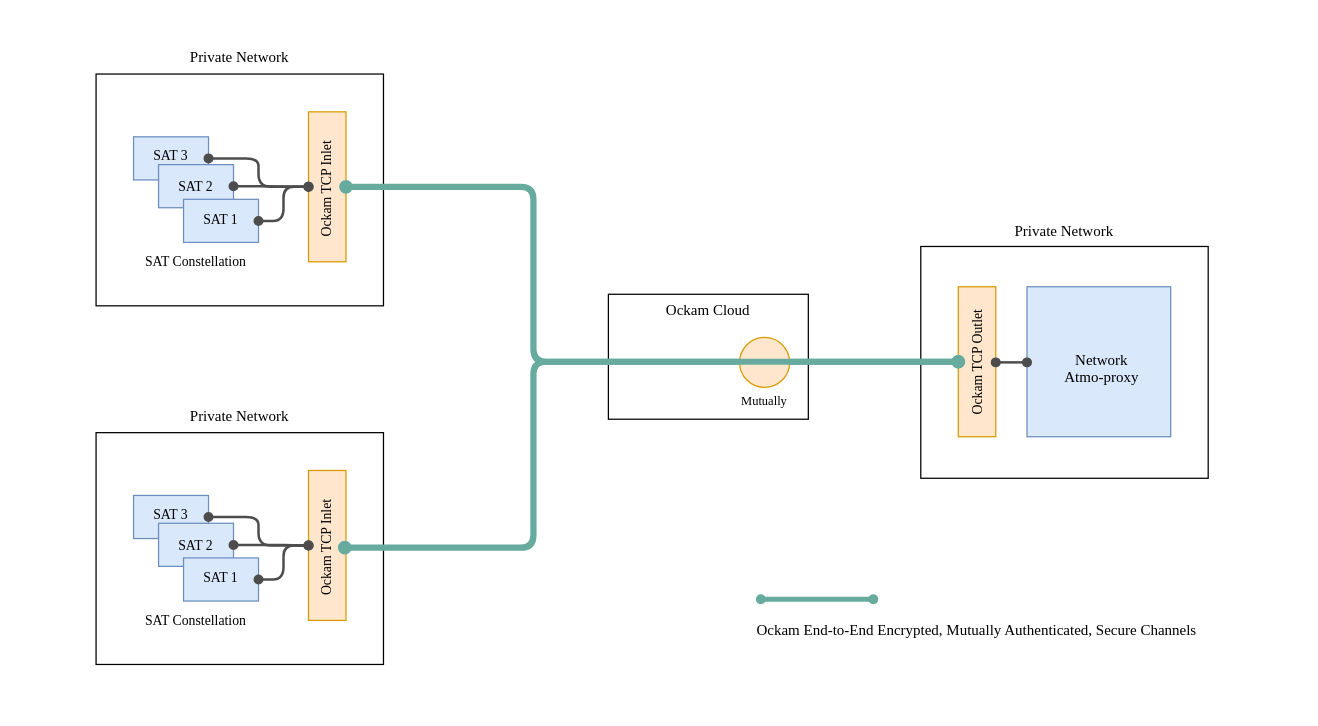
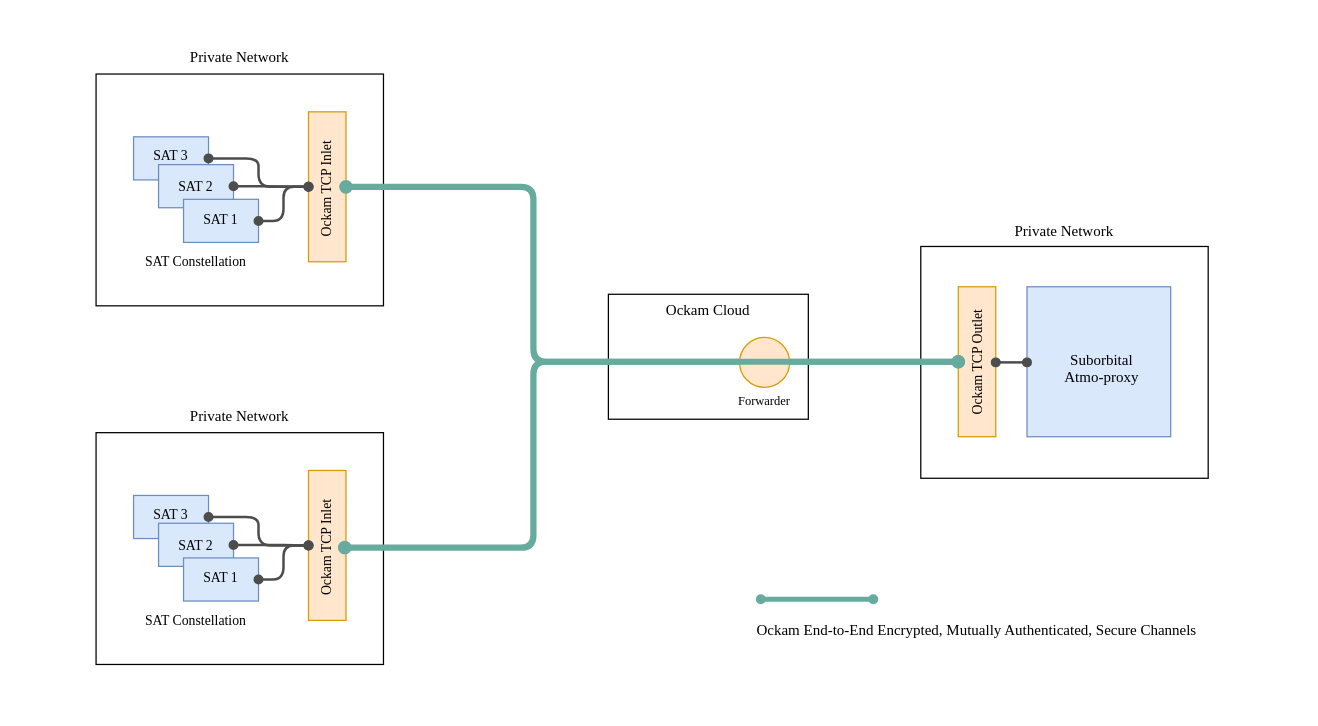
(1102, 370) -> (1102, 370)
(764, 401) -> (764, 401)
